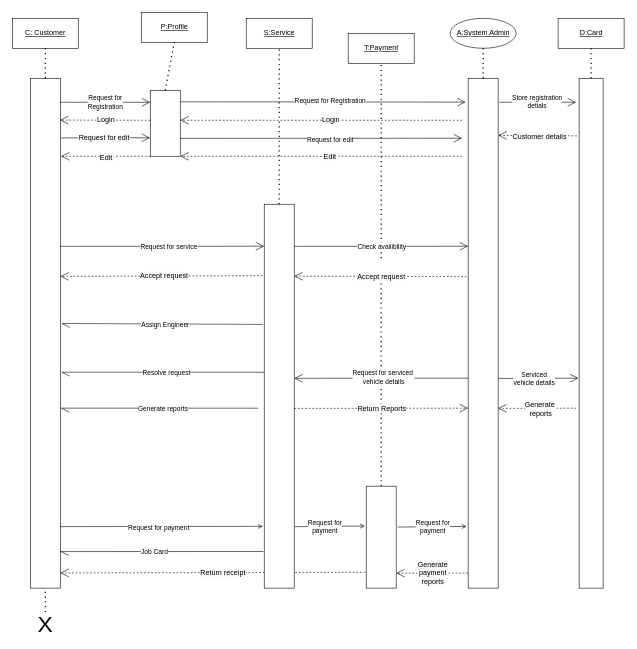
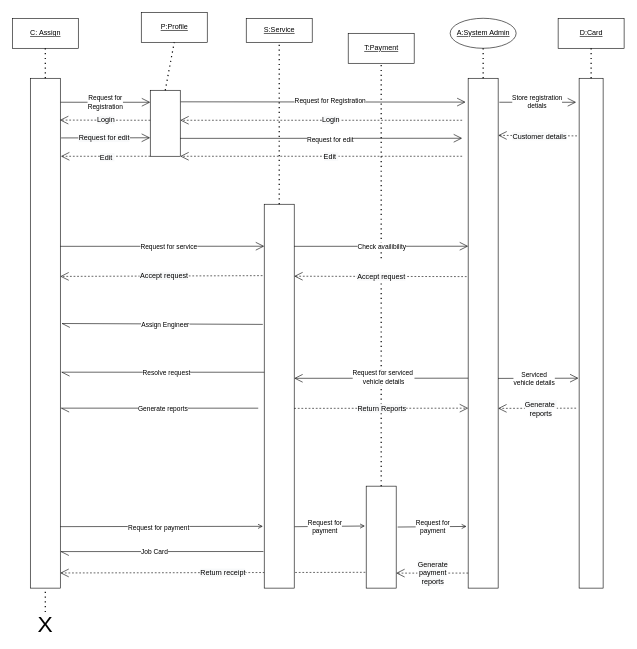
(46, 33) -> (46, 33)
(279, 33) -> (279, 30)
